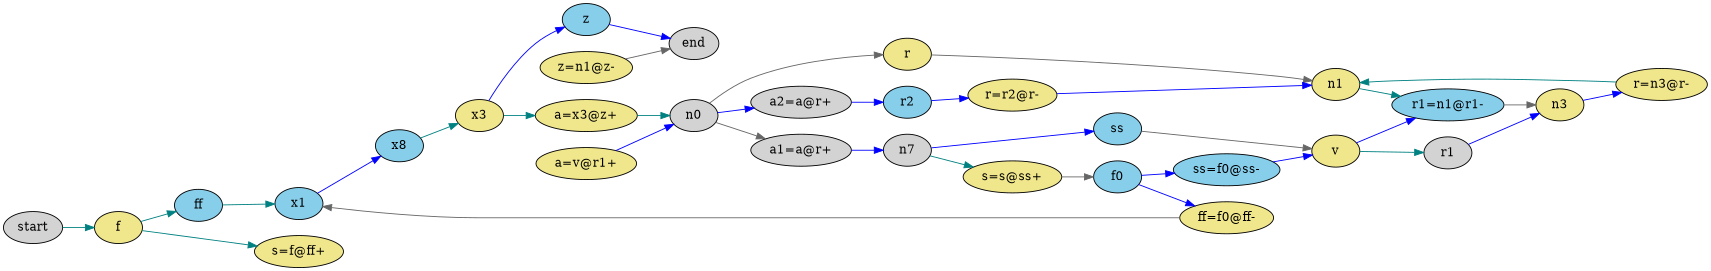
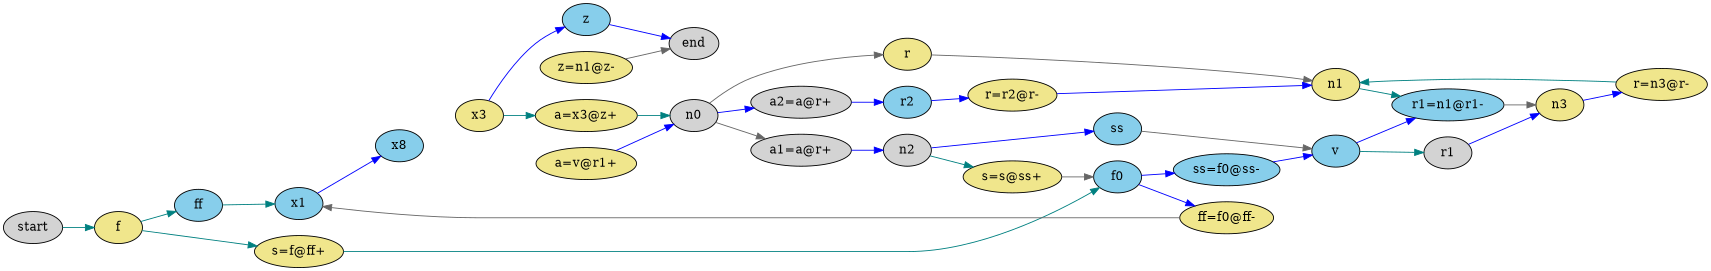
(435, 132) -> none
(907, 150) -> (907, 150)
(1336, 151) -> (1336, 151)
none -> (723, 252)
